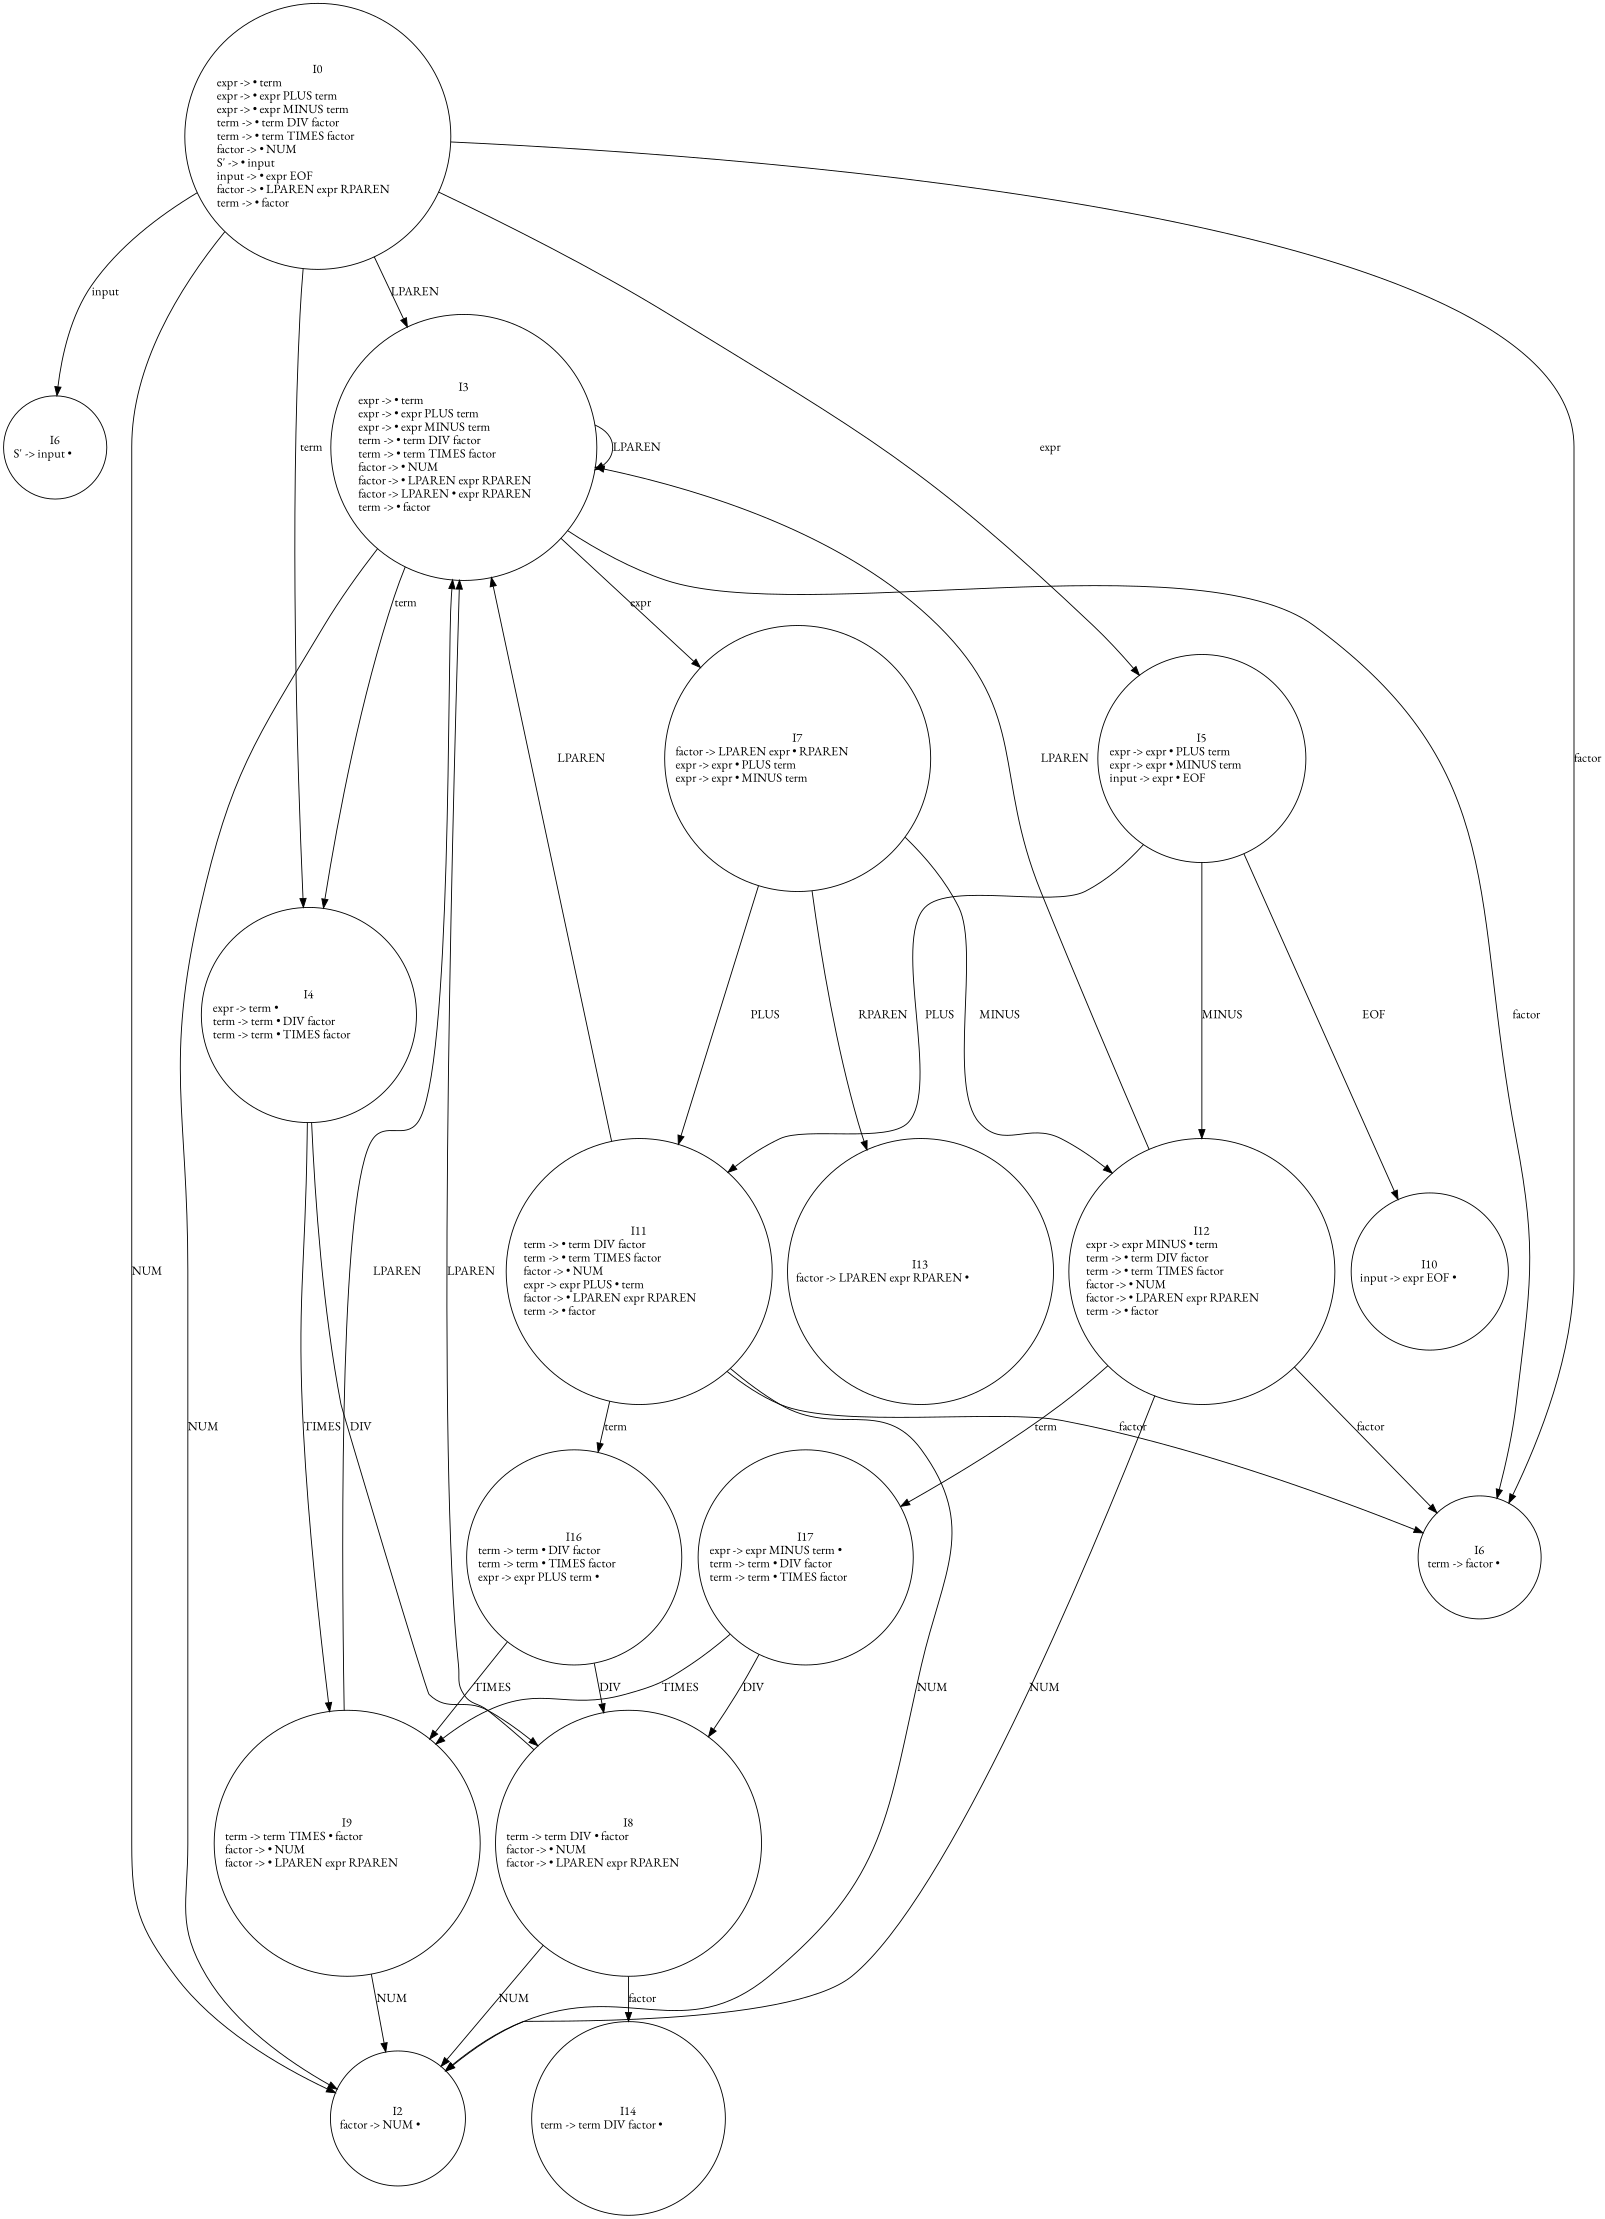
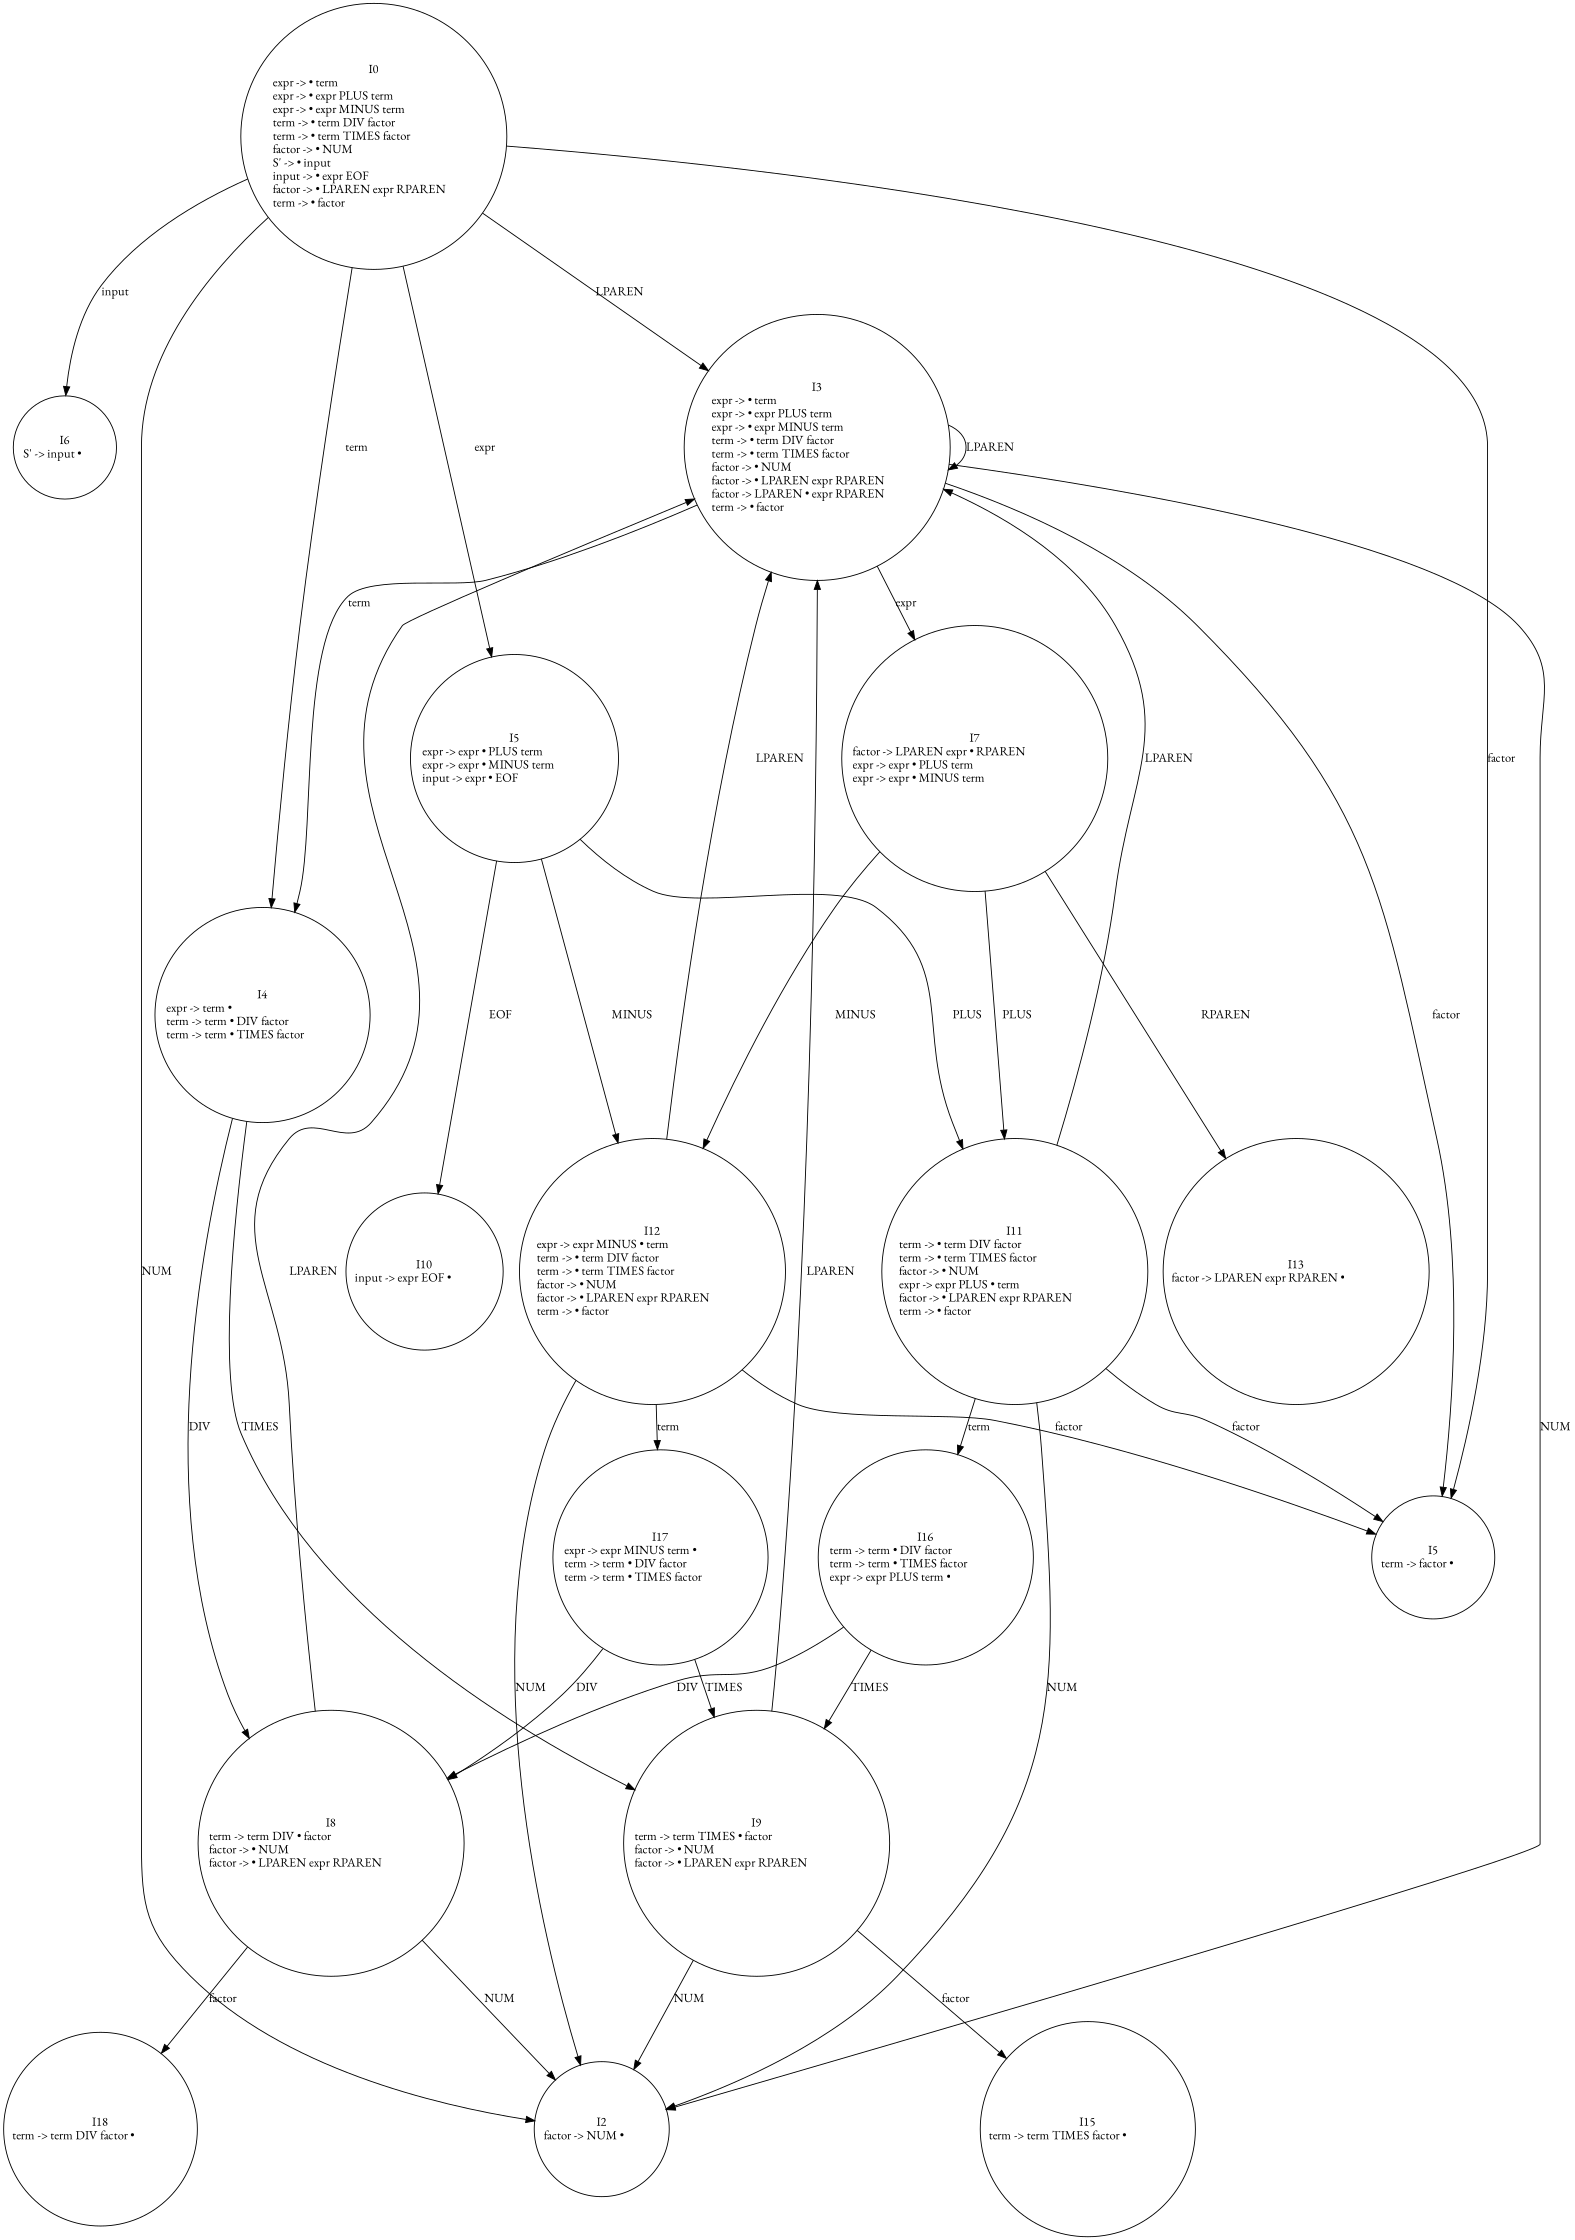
(1480, 1557) -> (1433, 1557)
(629, 2118) -> (101, 2129)
none -> (1088, 2129)
